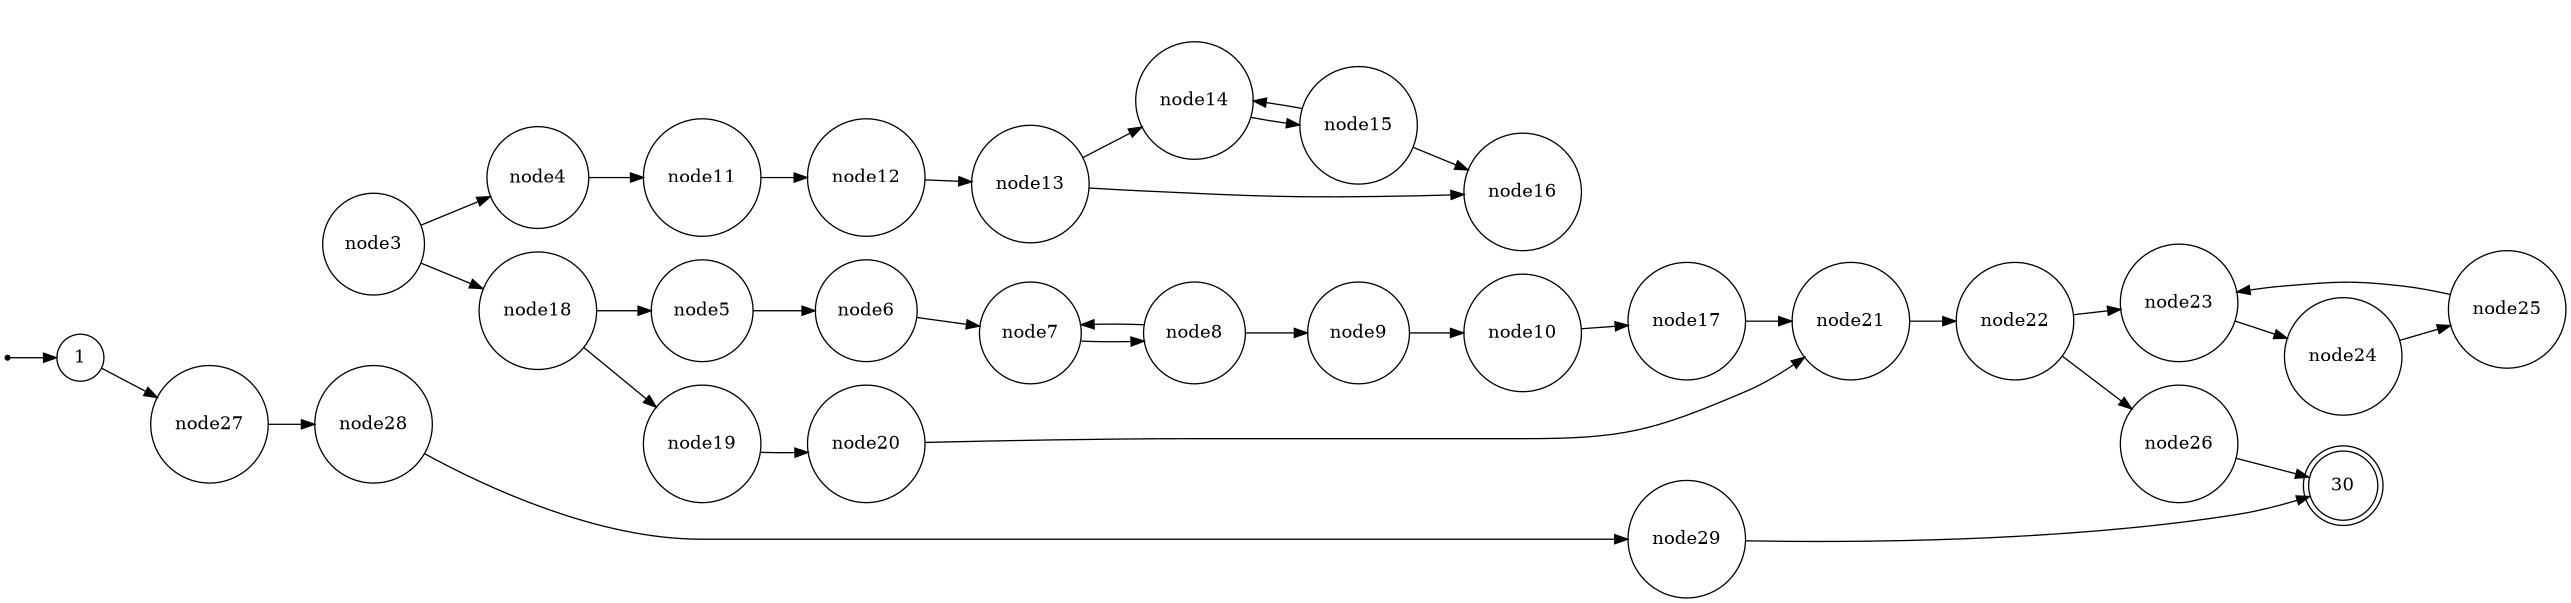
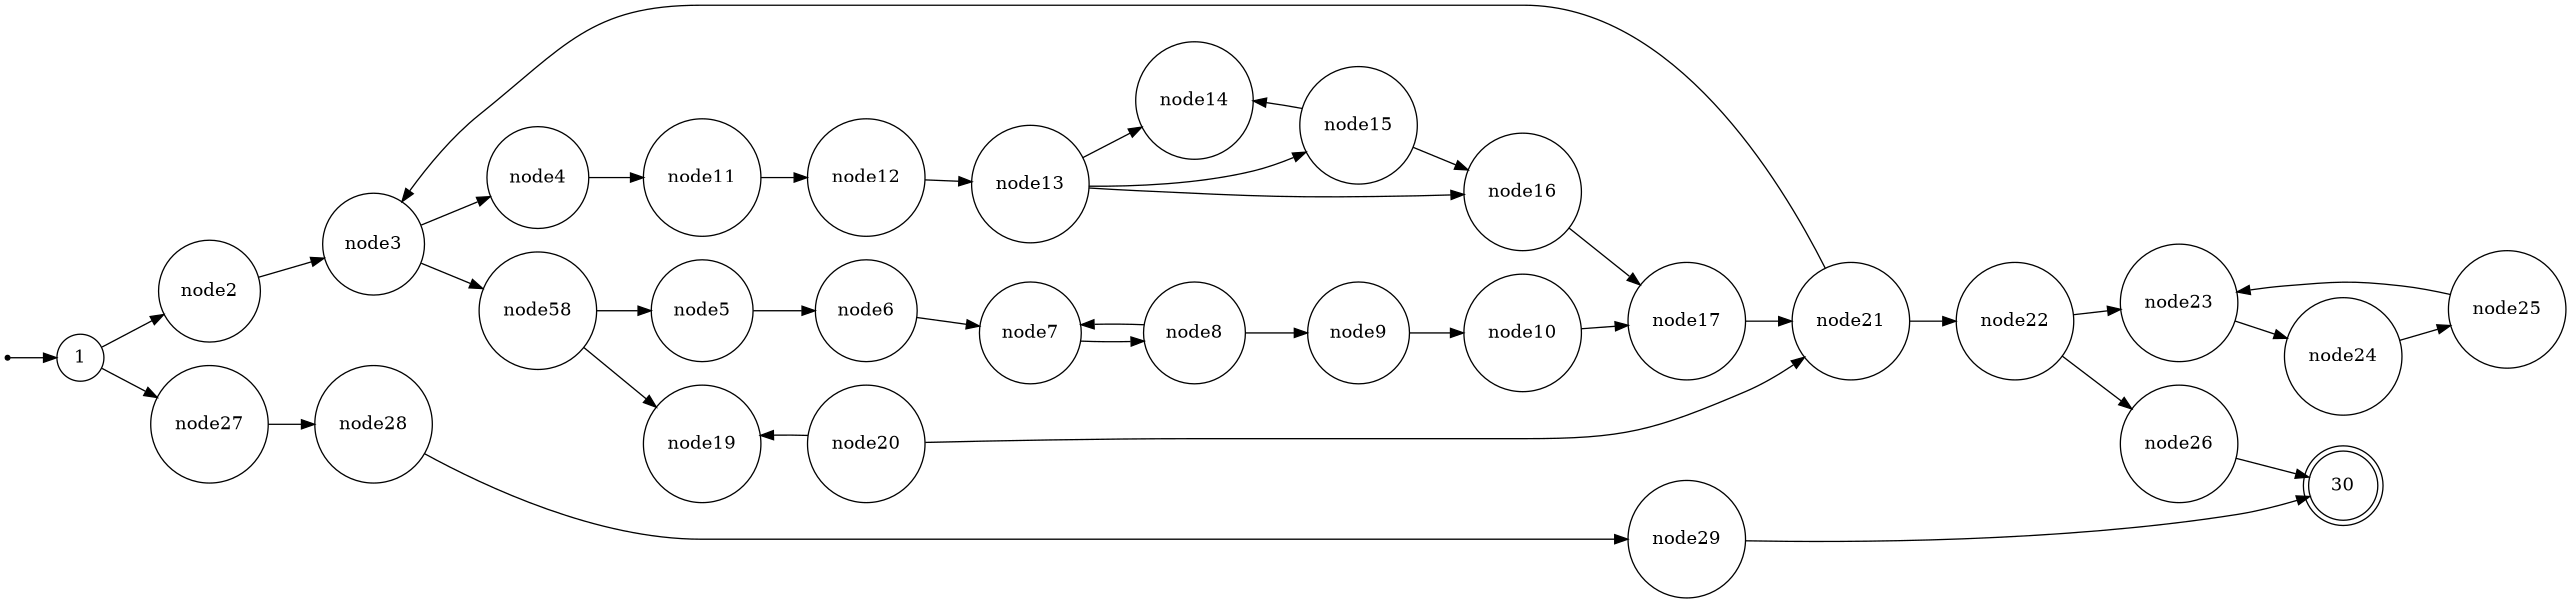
none -> (1143, 5)
(1269, 120) -> (1193, 181)
none -> (1599, 252)
none -> (209, 291)
(538, 311) -> (538, 311)
(778, 453) -> (791, 435)
